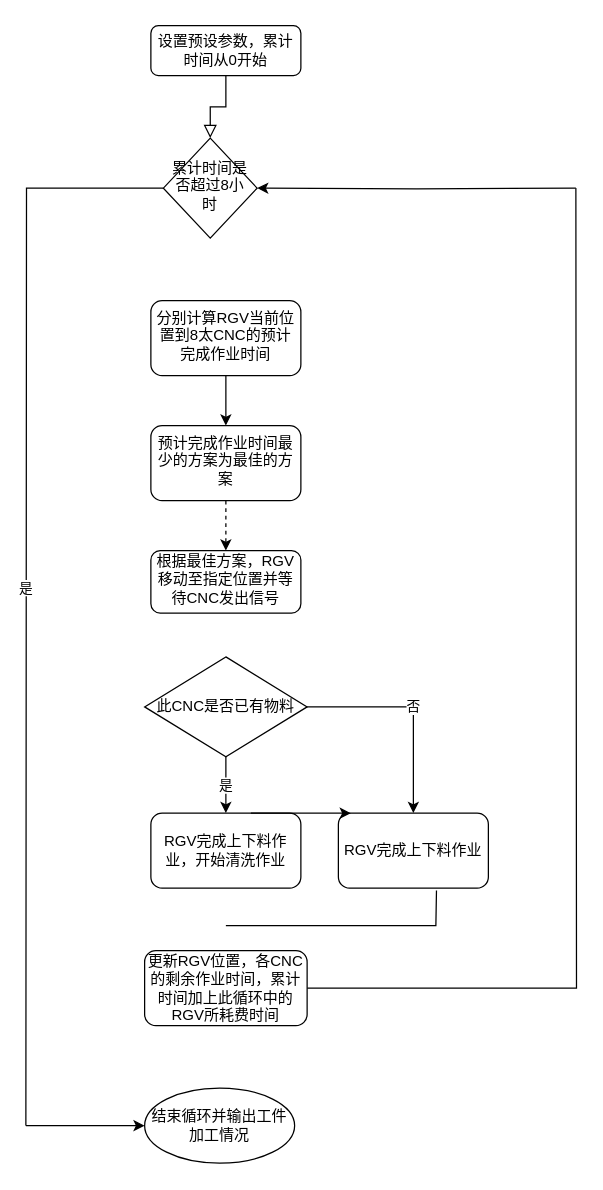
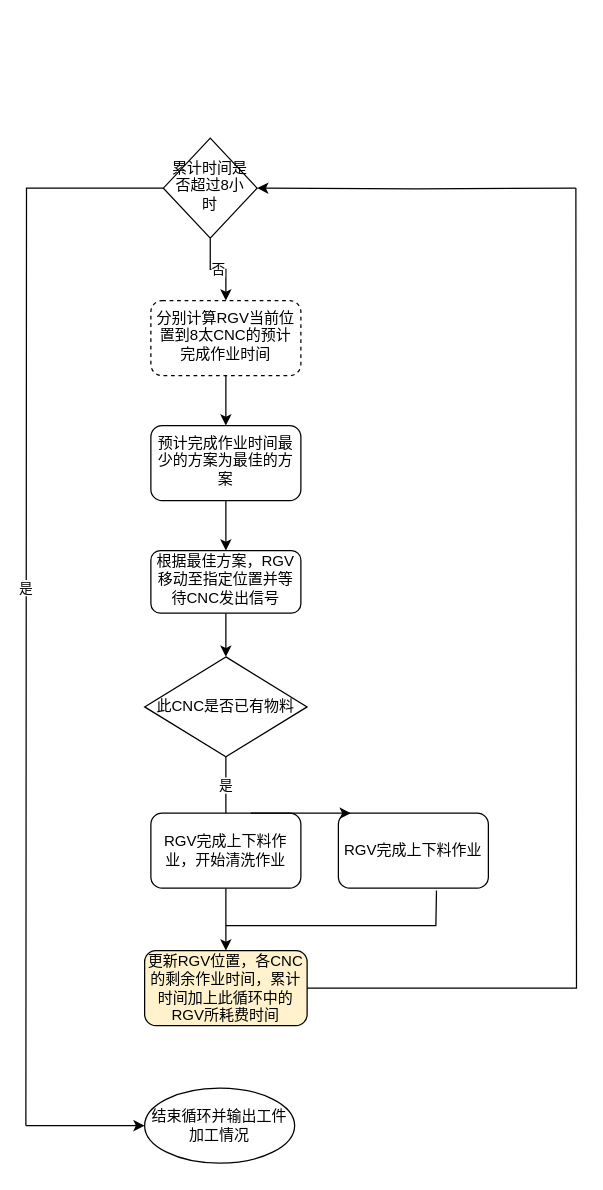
(226, 51) -> none
(225, 107) -> none
none -> (213, 269)
(226, 338) -> (226, 338)
(226, 521) -> (226, 521)
none -> (226, 637)
(409, 707) -> none
(226, 803) -> (226, 806)
none -> (226, 915)
(226, 988) -> (226, 988)
